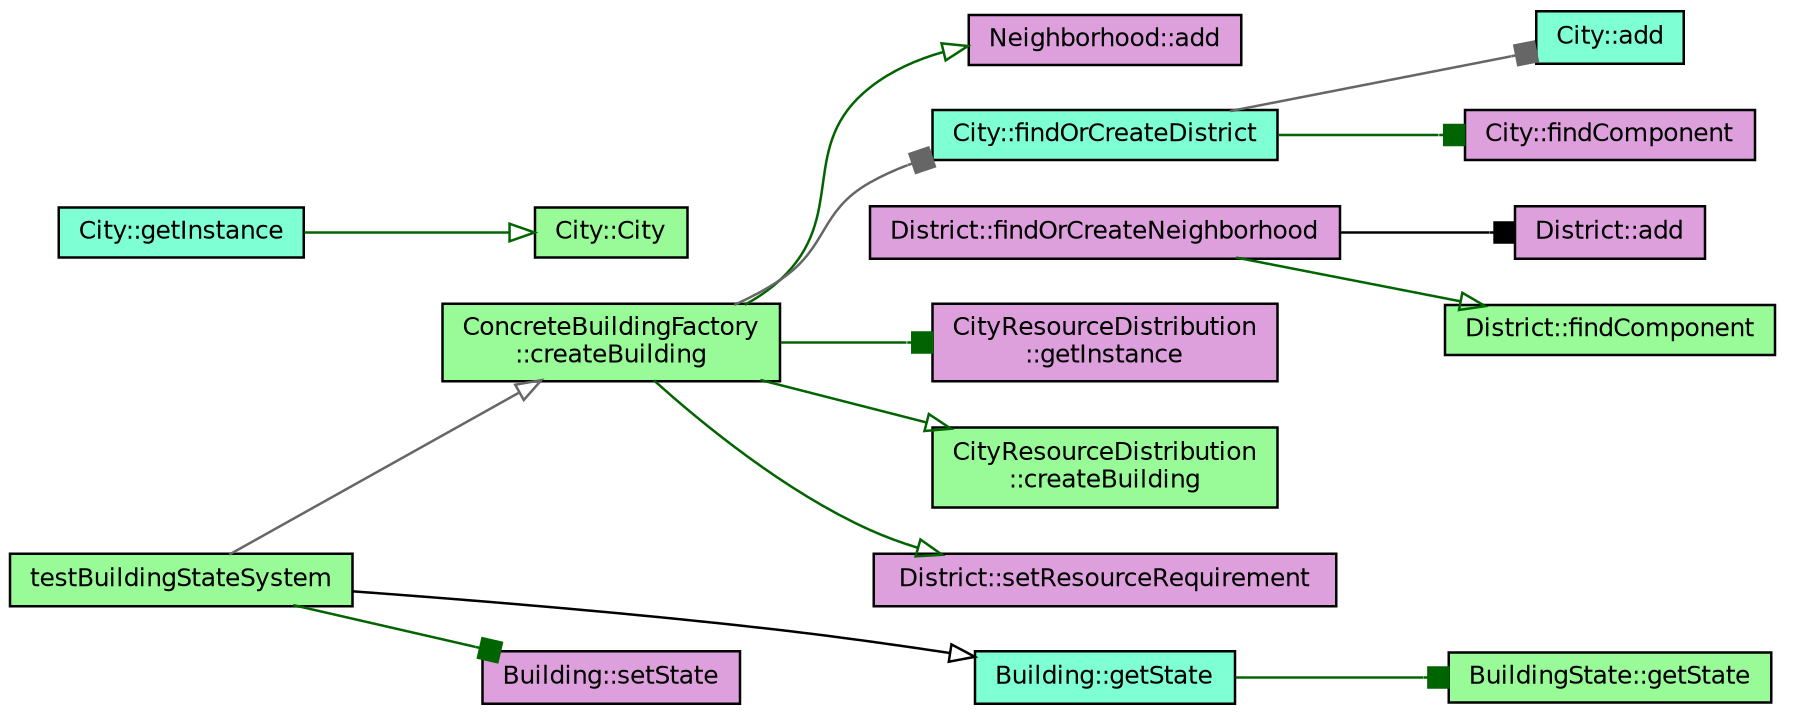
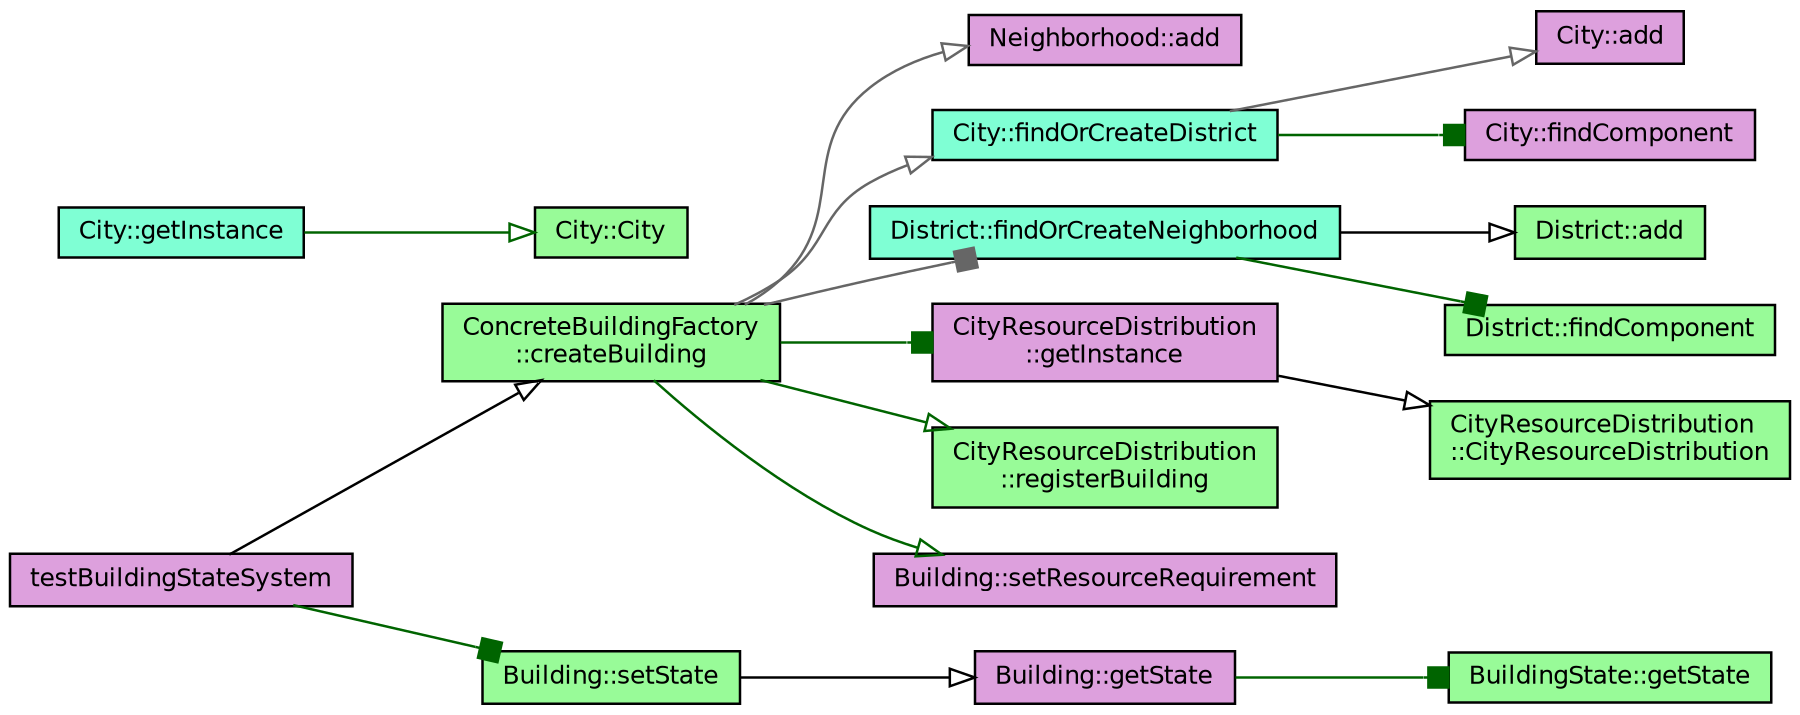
(1610, 38) -> (1610, 38)
(1370, 84) -> (1370, 84)
(826, 163) -> (826, 163)
(833, 215) -> (833, 215)
(1105, 232) -> (1105, 232)
(1415, 232) -> (1415, 232)
(1610, 232) -> (1610, 232)
(1348, 279) -> (1348, 279)
none -> (857, 283)
none -> (1610, 440)
(1105, 468) -> (1105, 468)
(374, 474) -> (374, 474)
(181, 580) -> (181, 580)
(1105, 580) -> (1105, 580)
(652, 617) -> (845, 678)
(611, 678) -> (611, 678)
(1105, 678) -> (1105, 678)
